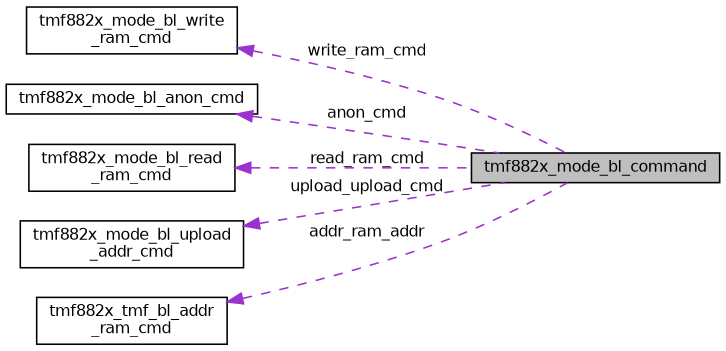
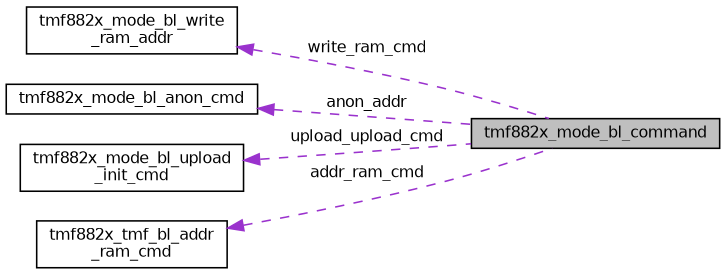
(132, 30) -> (132, 30)
(365, 114) -> (365, 103)
(132, 168) -> none
(365, 233) -> (365, 173)
(132, 244) -> (132, 168)
